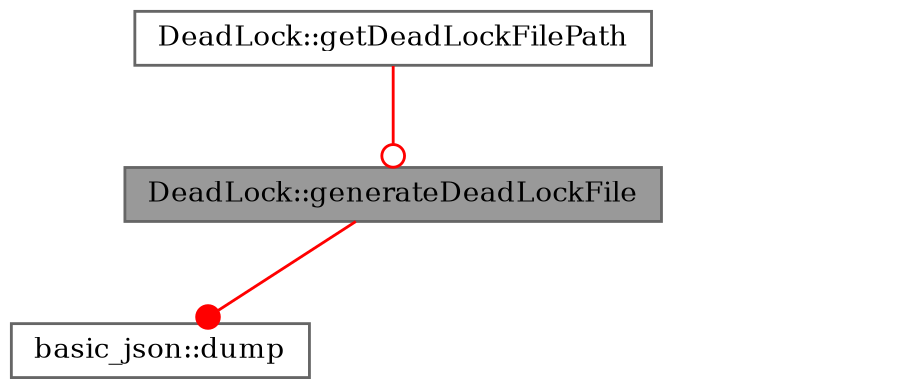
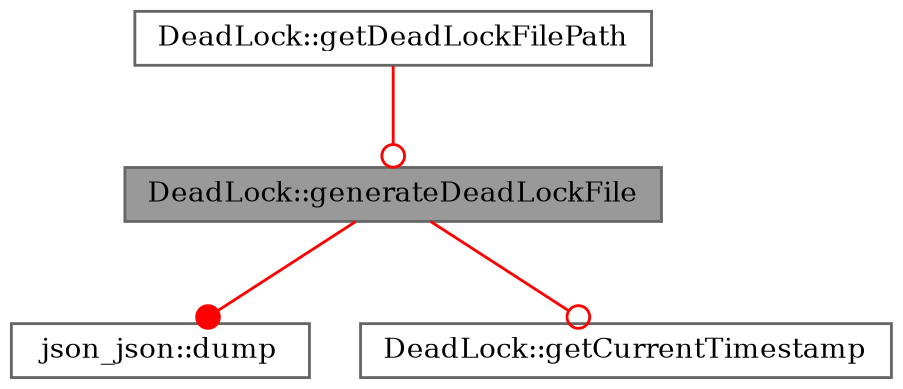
(160, 351) -> (160, 351)
none -> (626, 351)
